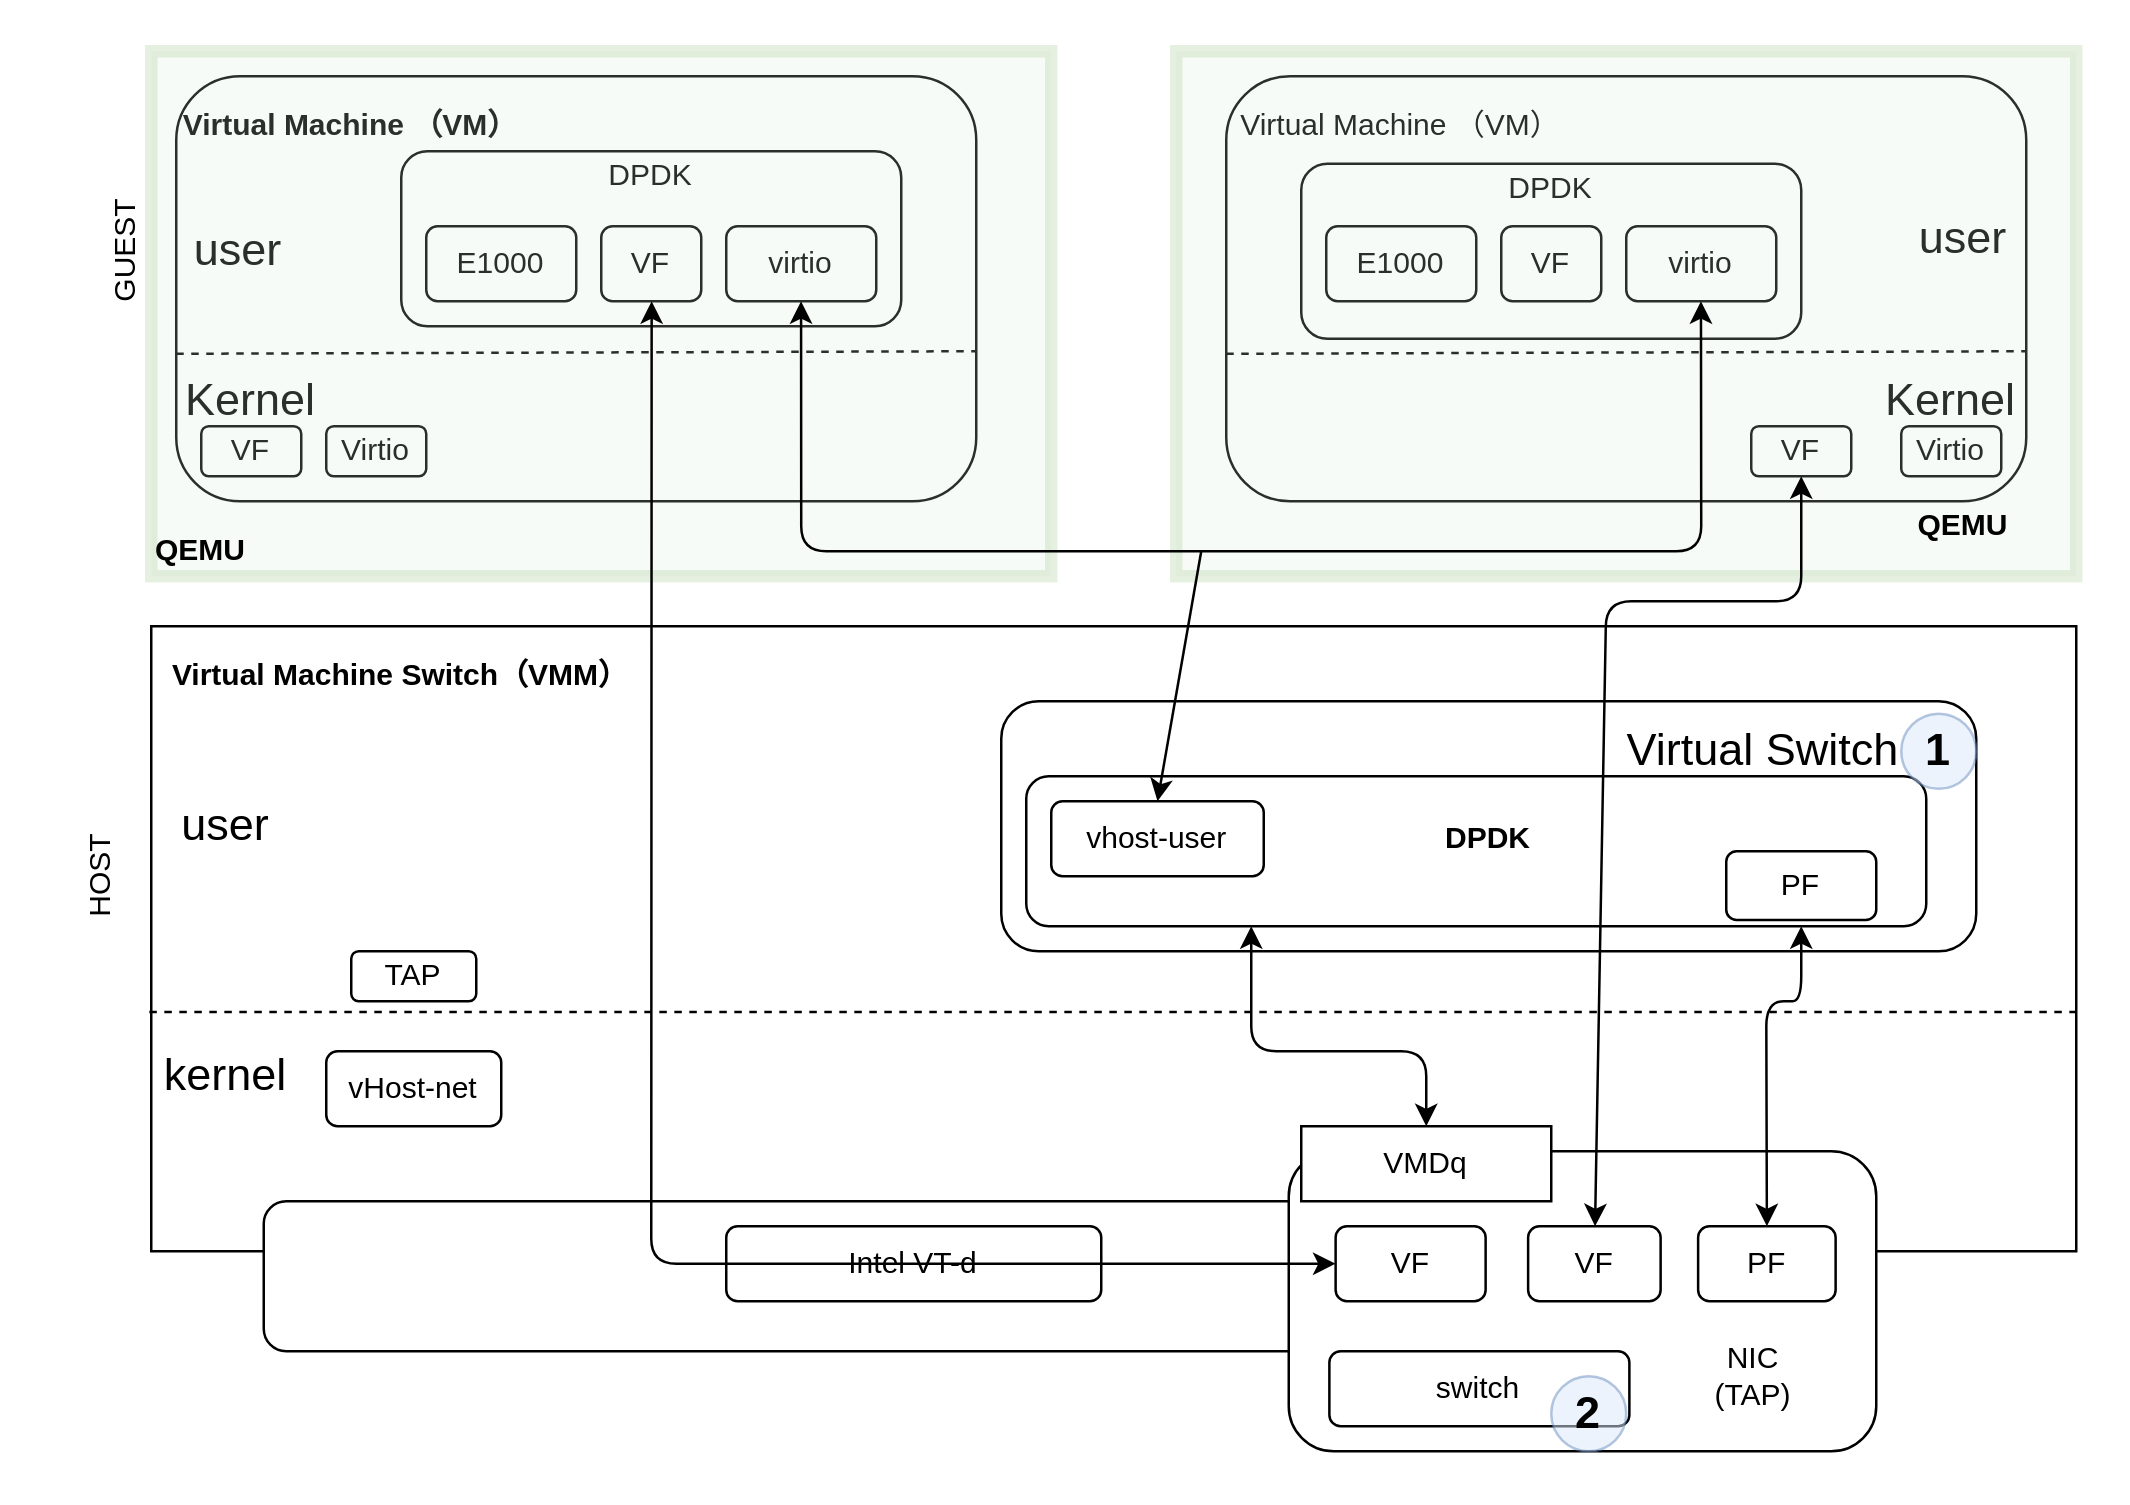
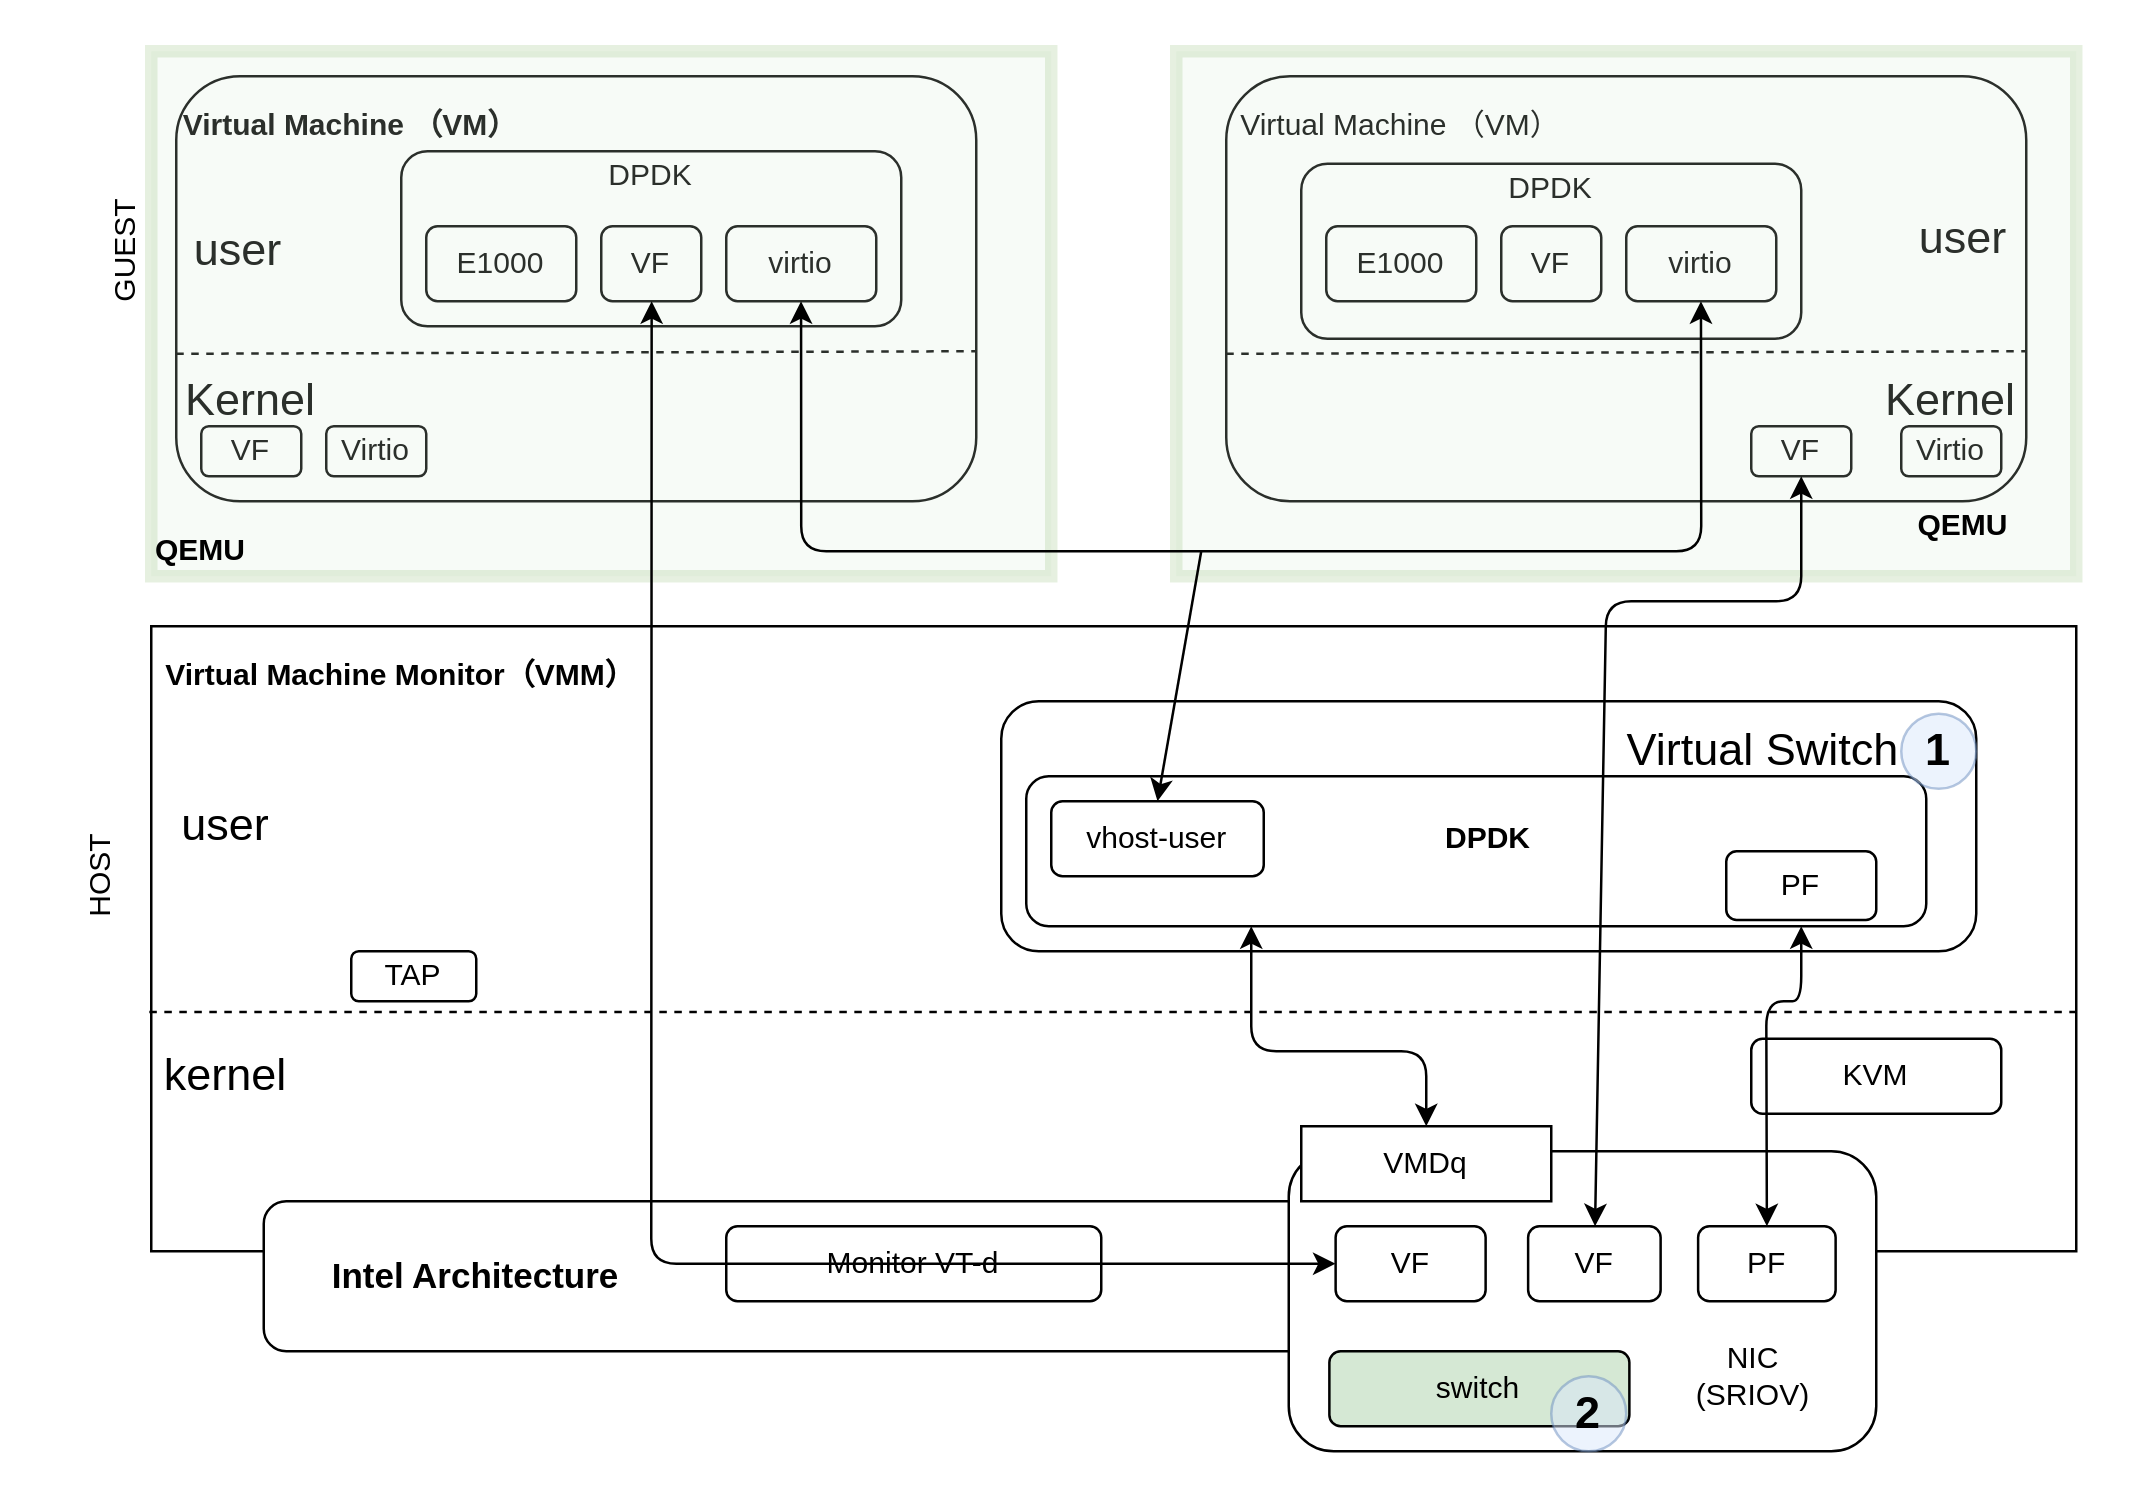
(401, 676) -> (401, 676)
none -> (1876, 1076)
(414, 1089) -> none
(914, 1264) -> (914, 1264)
none -> (476, 1276)
(1754, 1376) -> (1754, 1376)
(1479, 1389) -> (1479, 1389)
